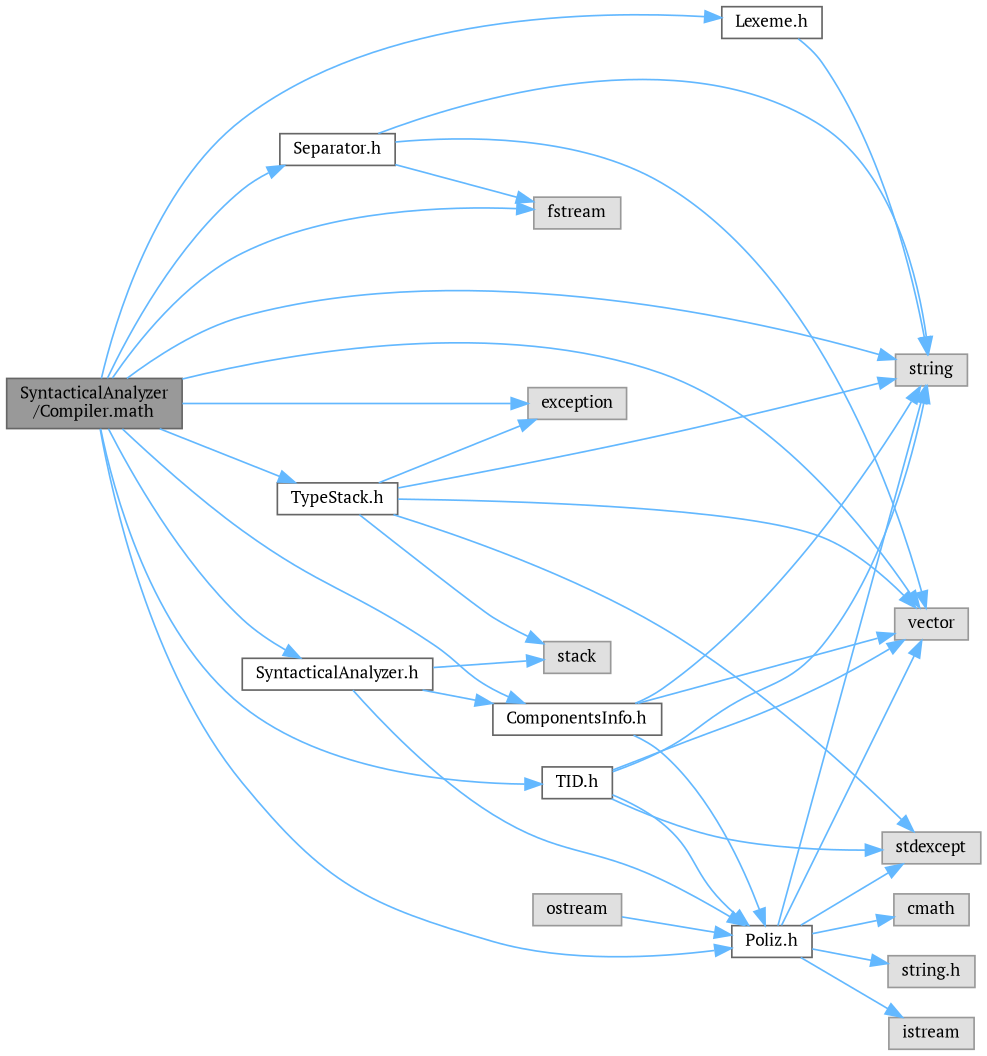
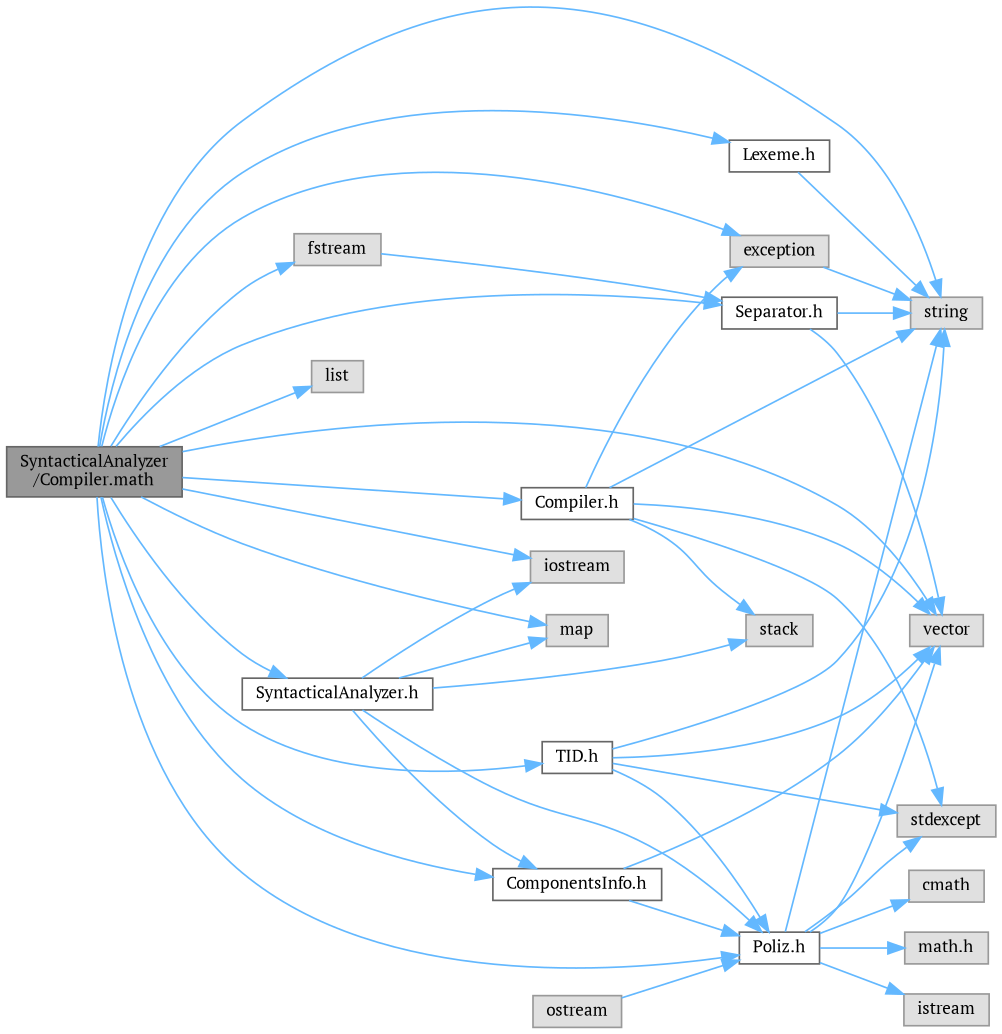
(456, 181) -> (543, 273)
none -> (338, 377)
(338, 499) -> (577, 504)
none -> (577, 567)
(790, 569) -> (859, 281)
none -> (577, 631)
(931, 972) -> (947, 948)
